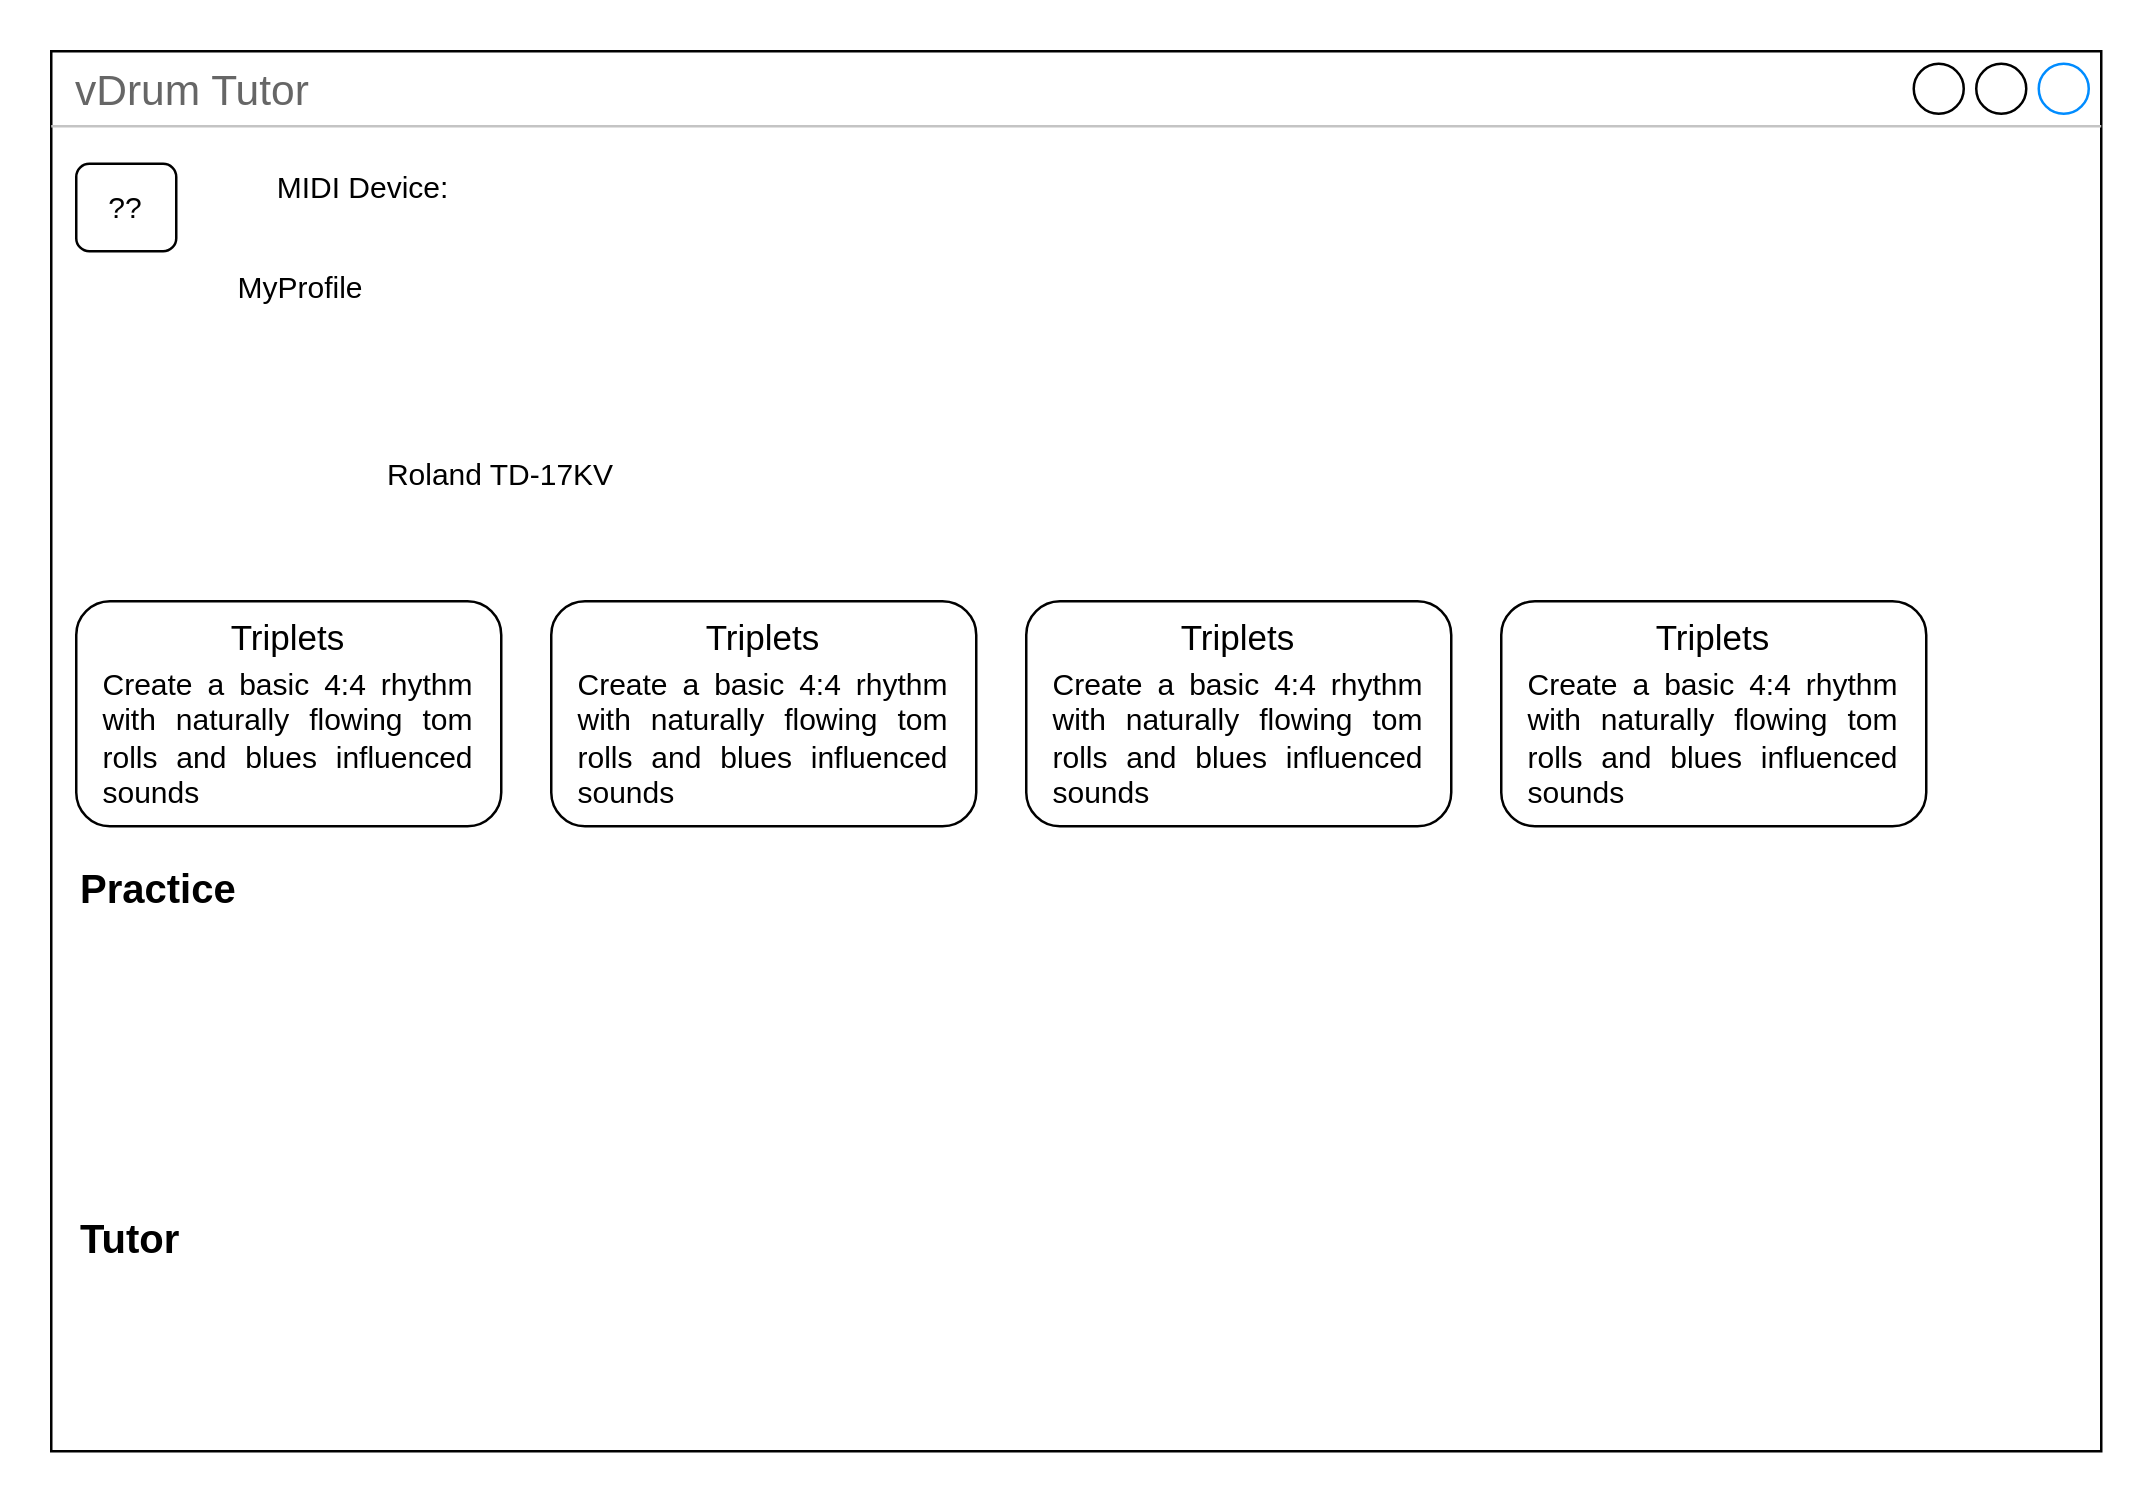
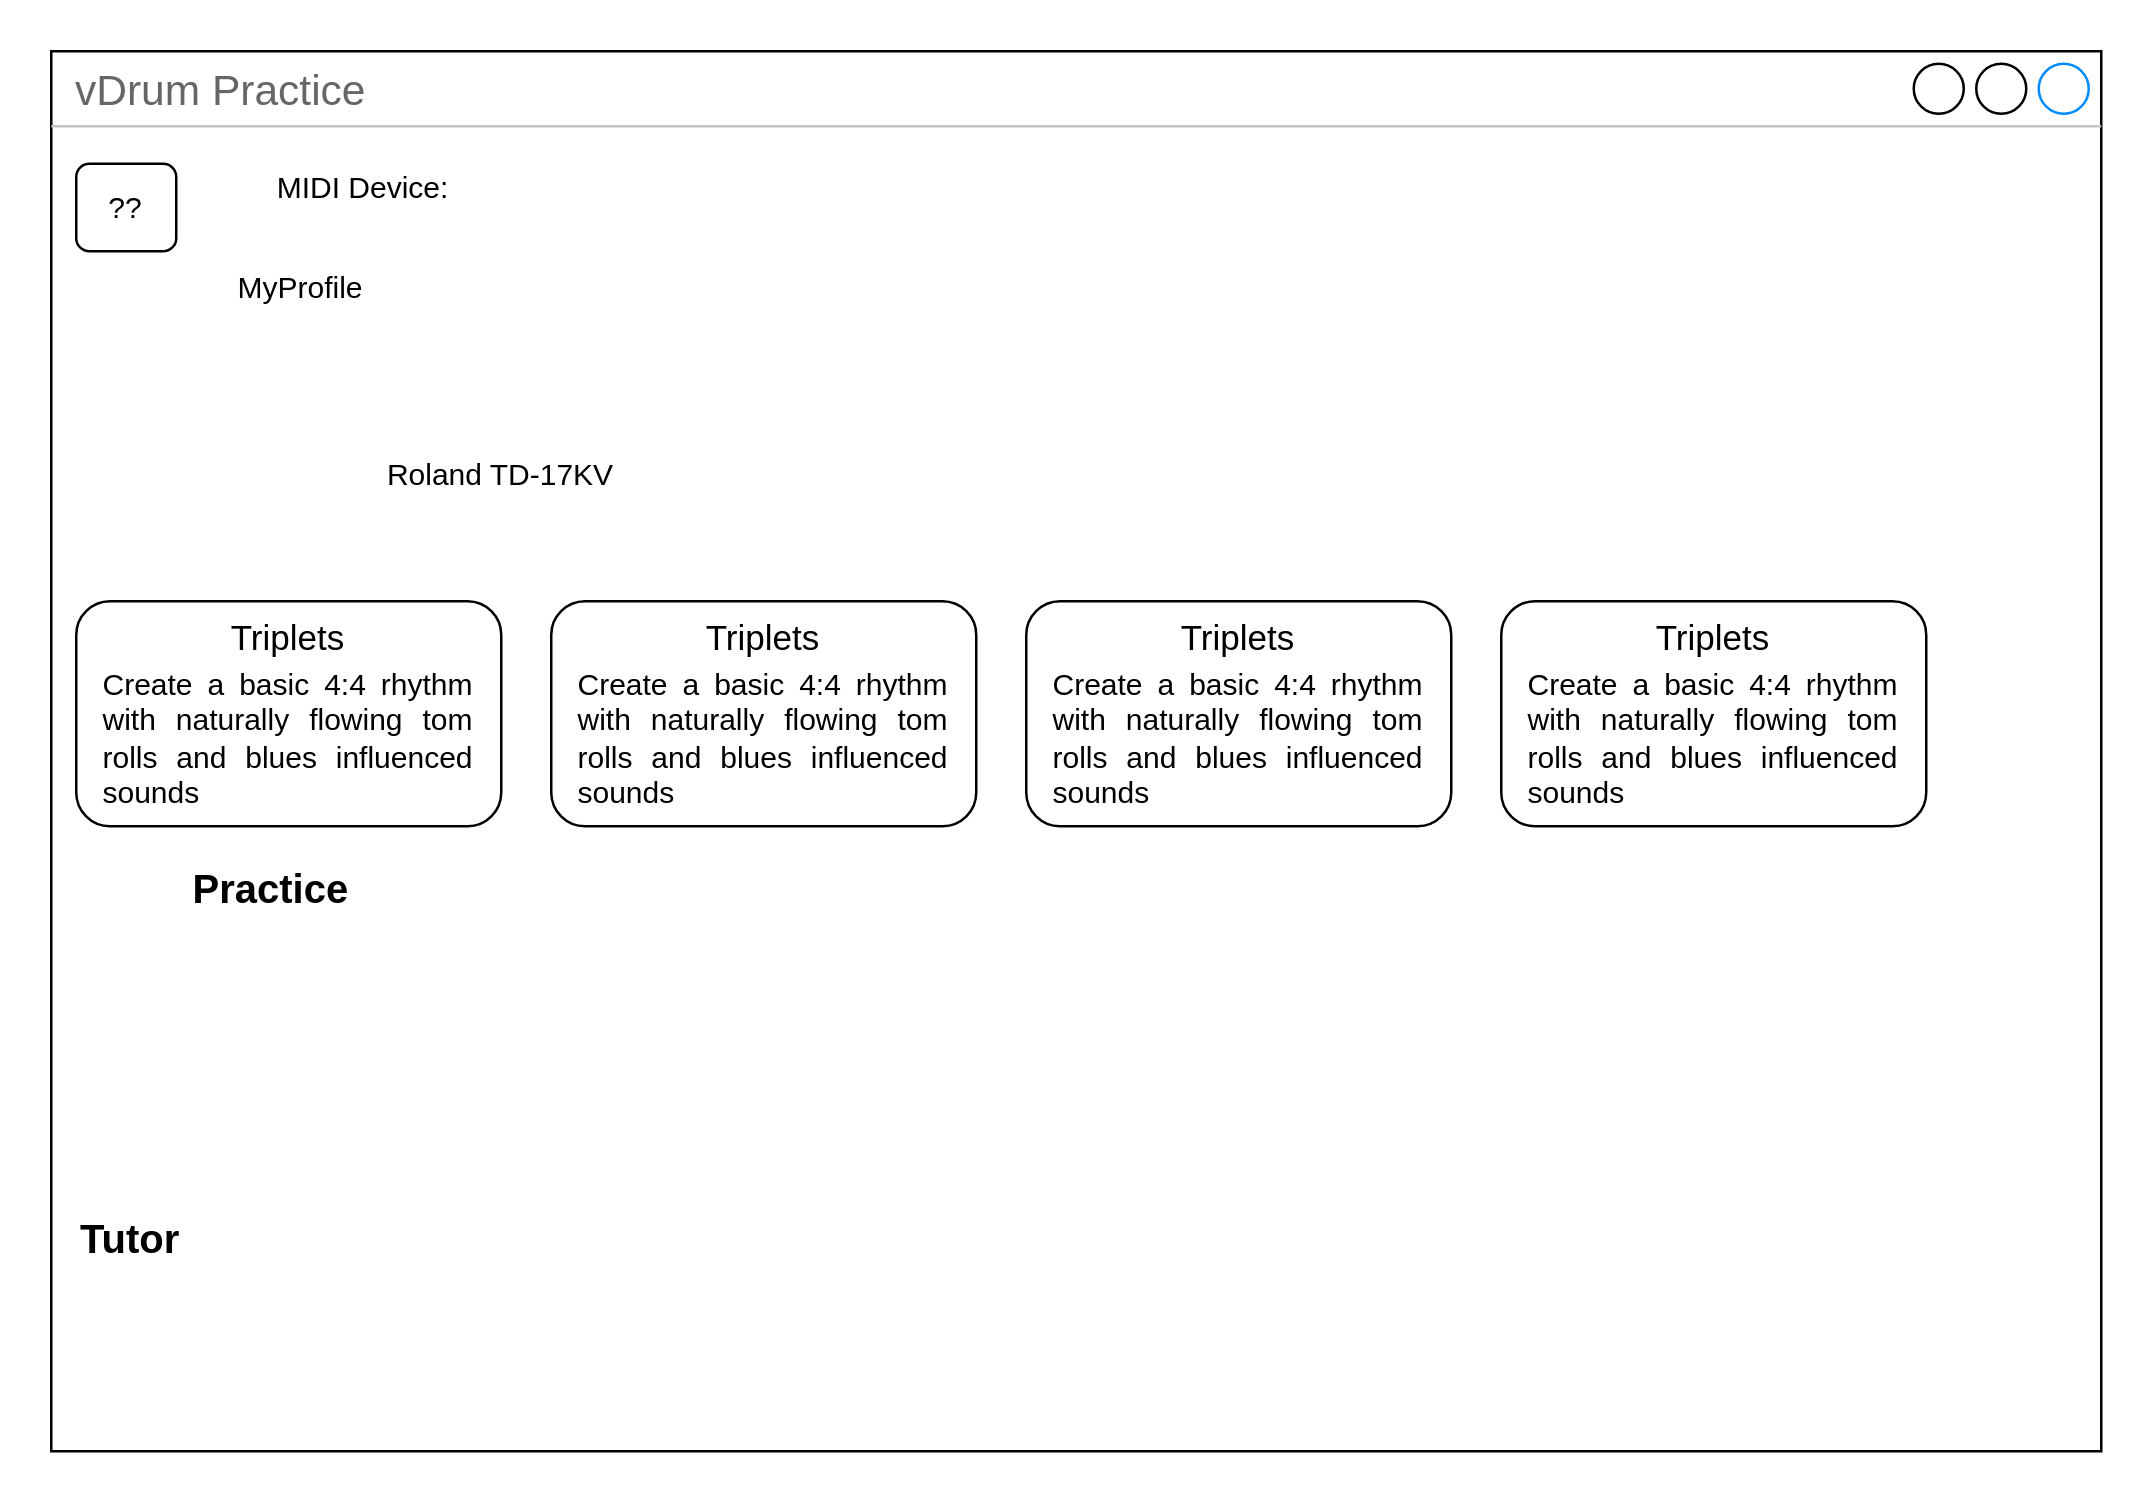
(202, 94) -> (232, 94)
(151, 889) -> (264, 889)
